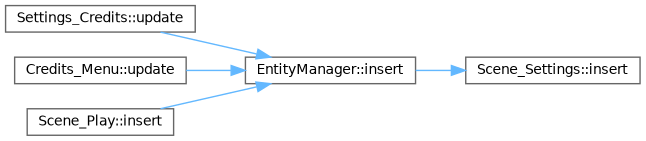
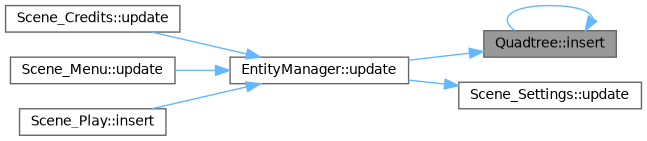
(100, 19) -> (93, 19)
none -> (550, 44)
(100, 70) -> (93, 70)
(330, 70) -> (319, 70)
(553, 70) -> (550, 96)
